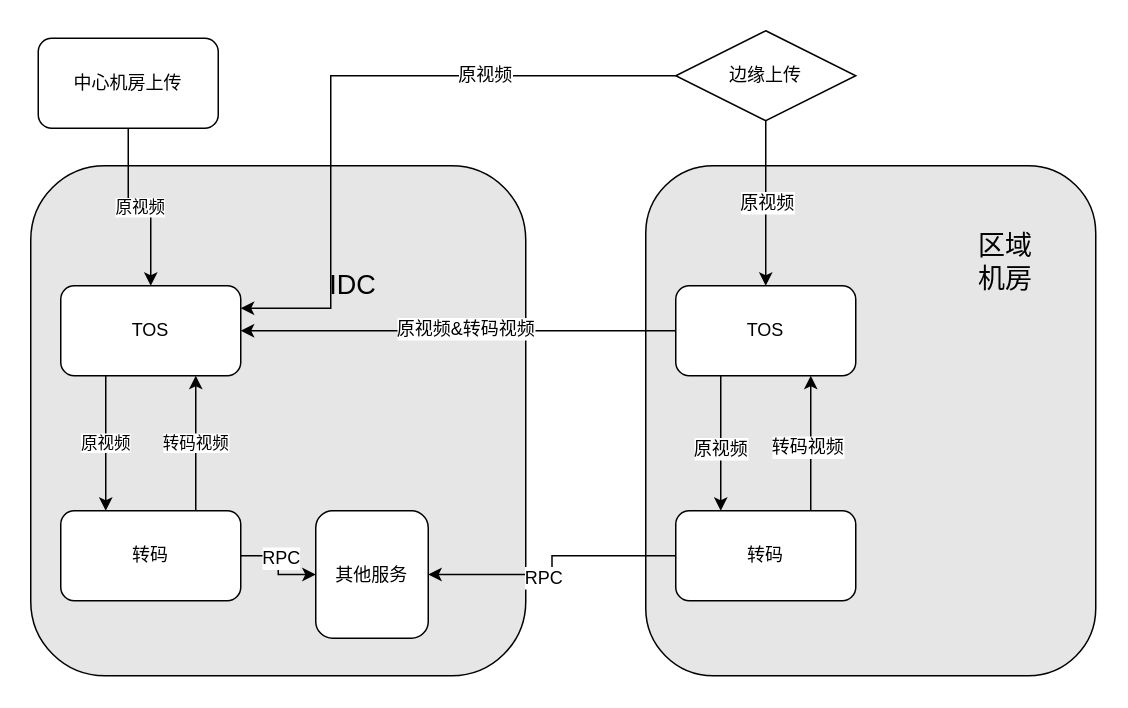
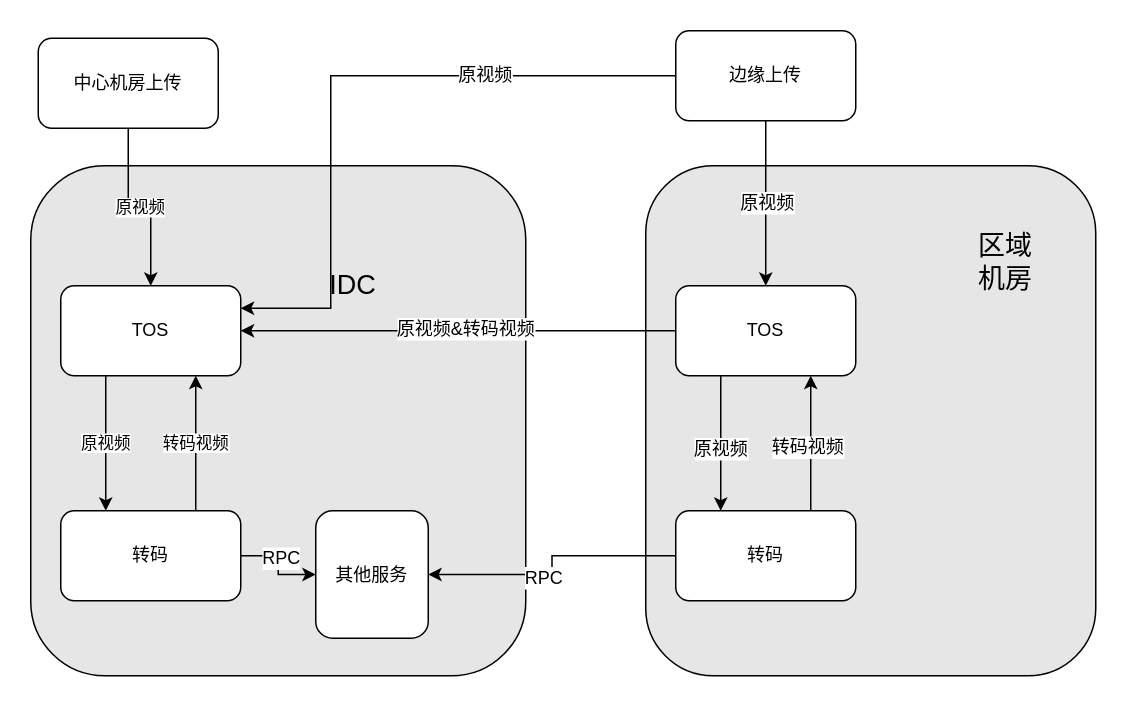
(766, 76) -> (766, 76)
